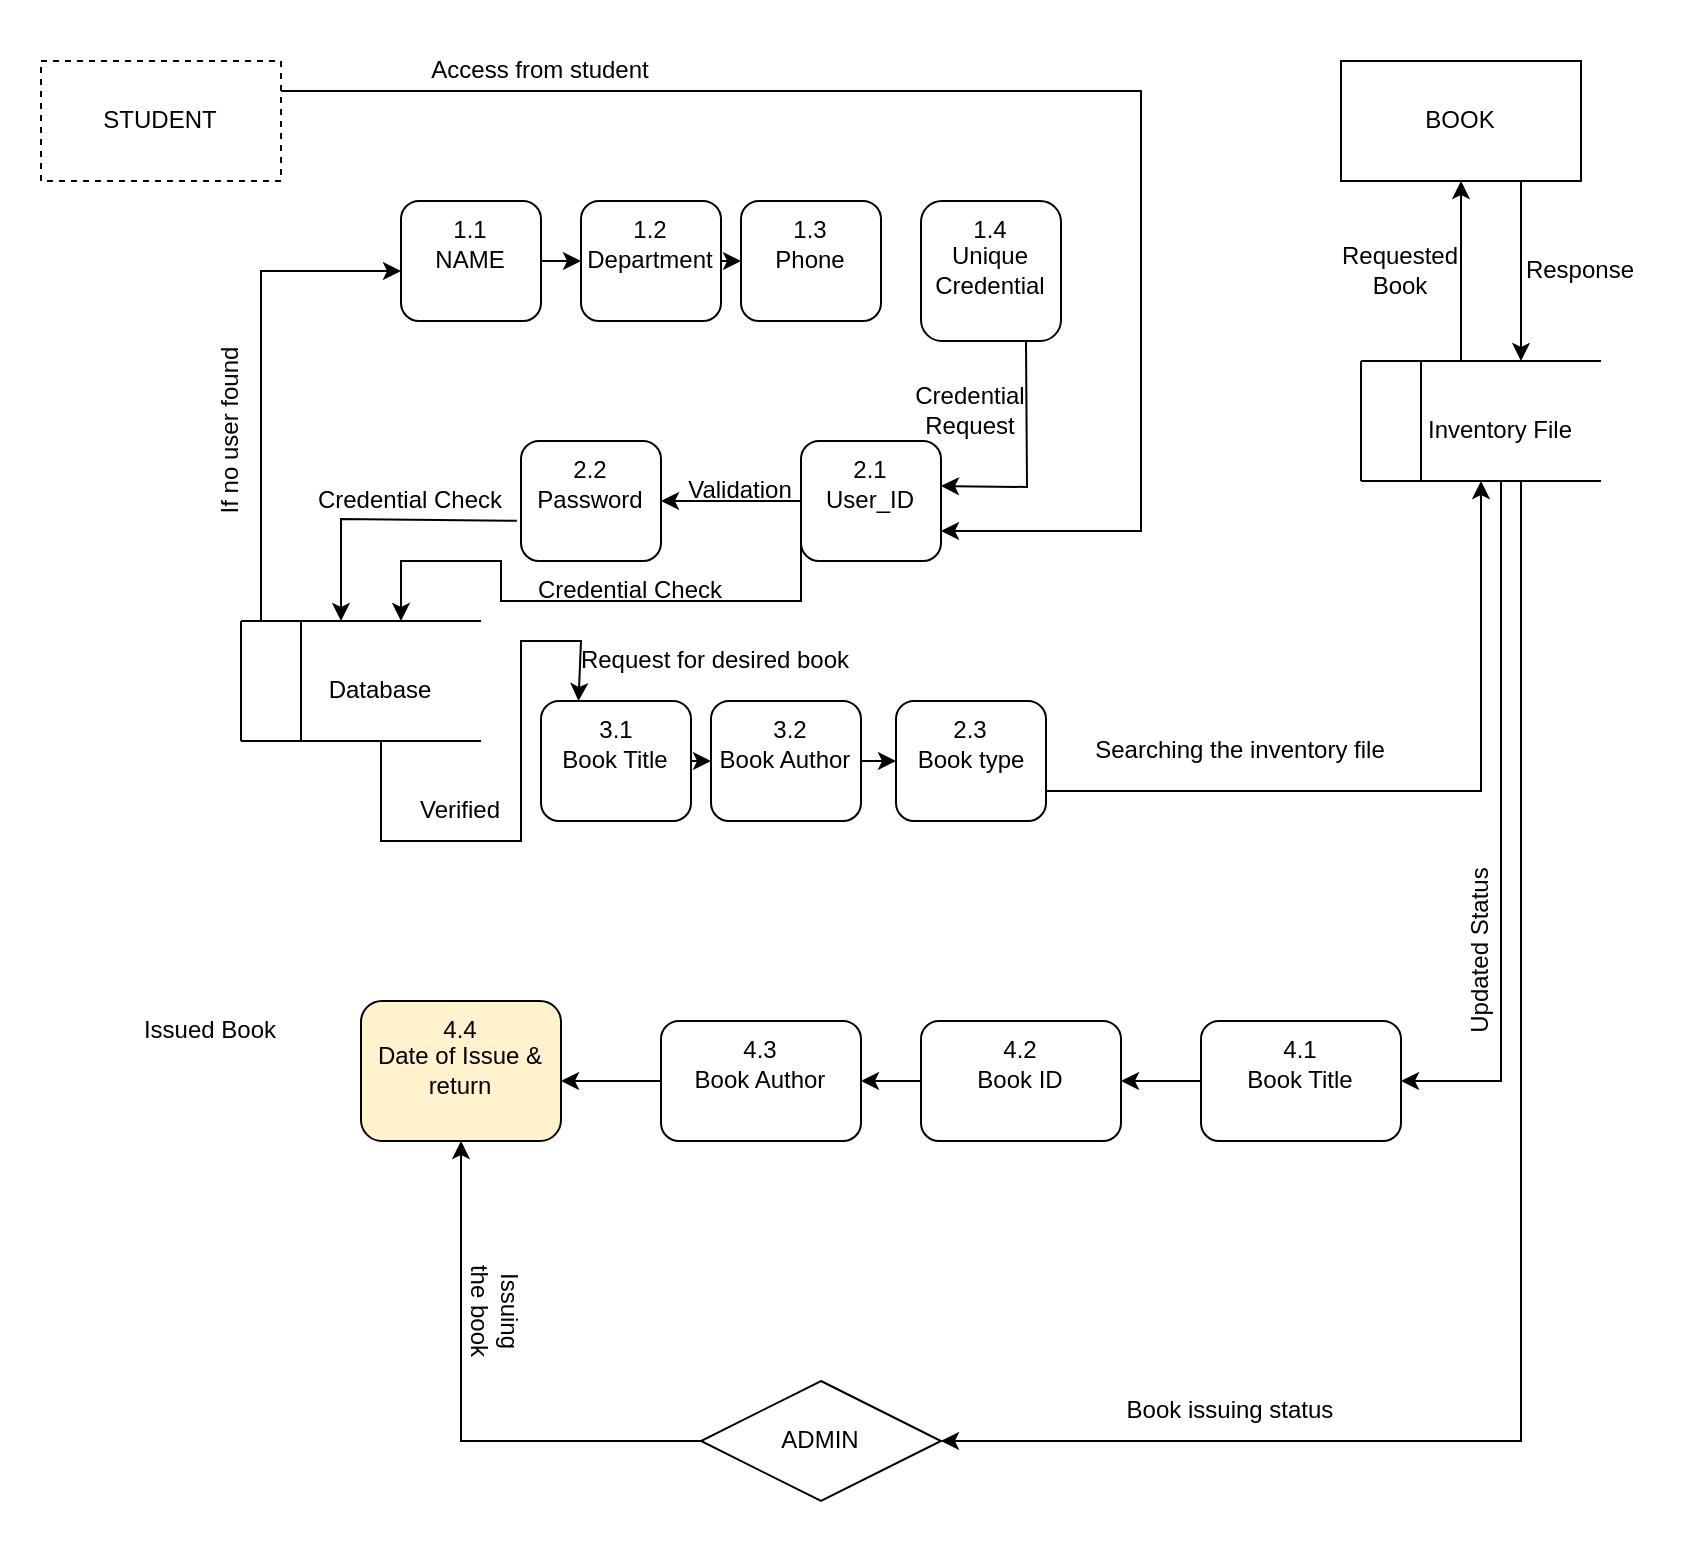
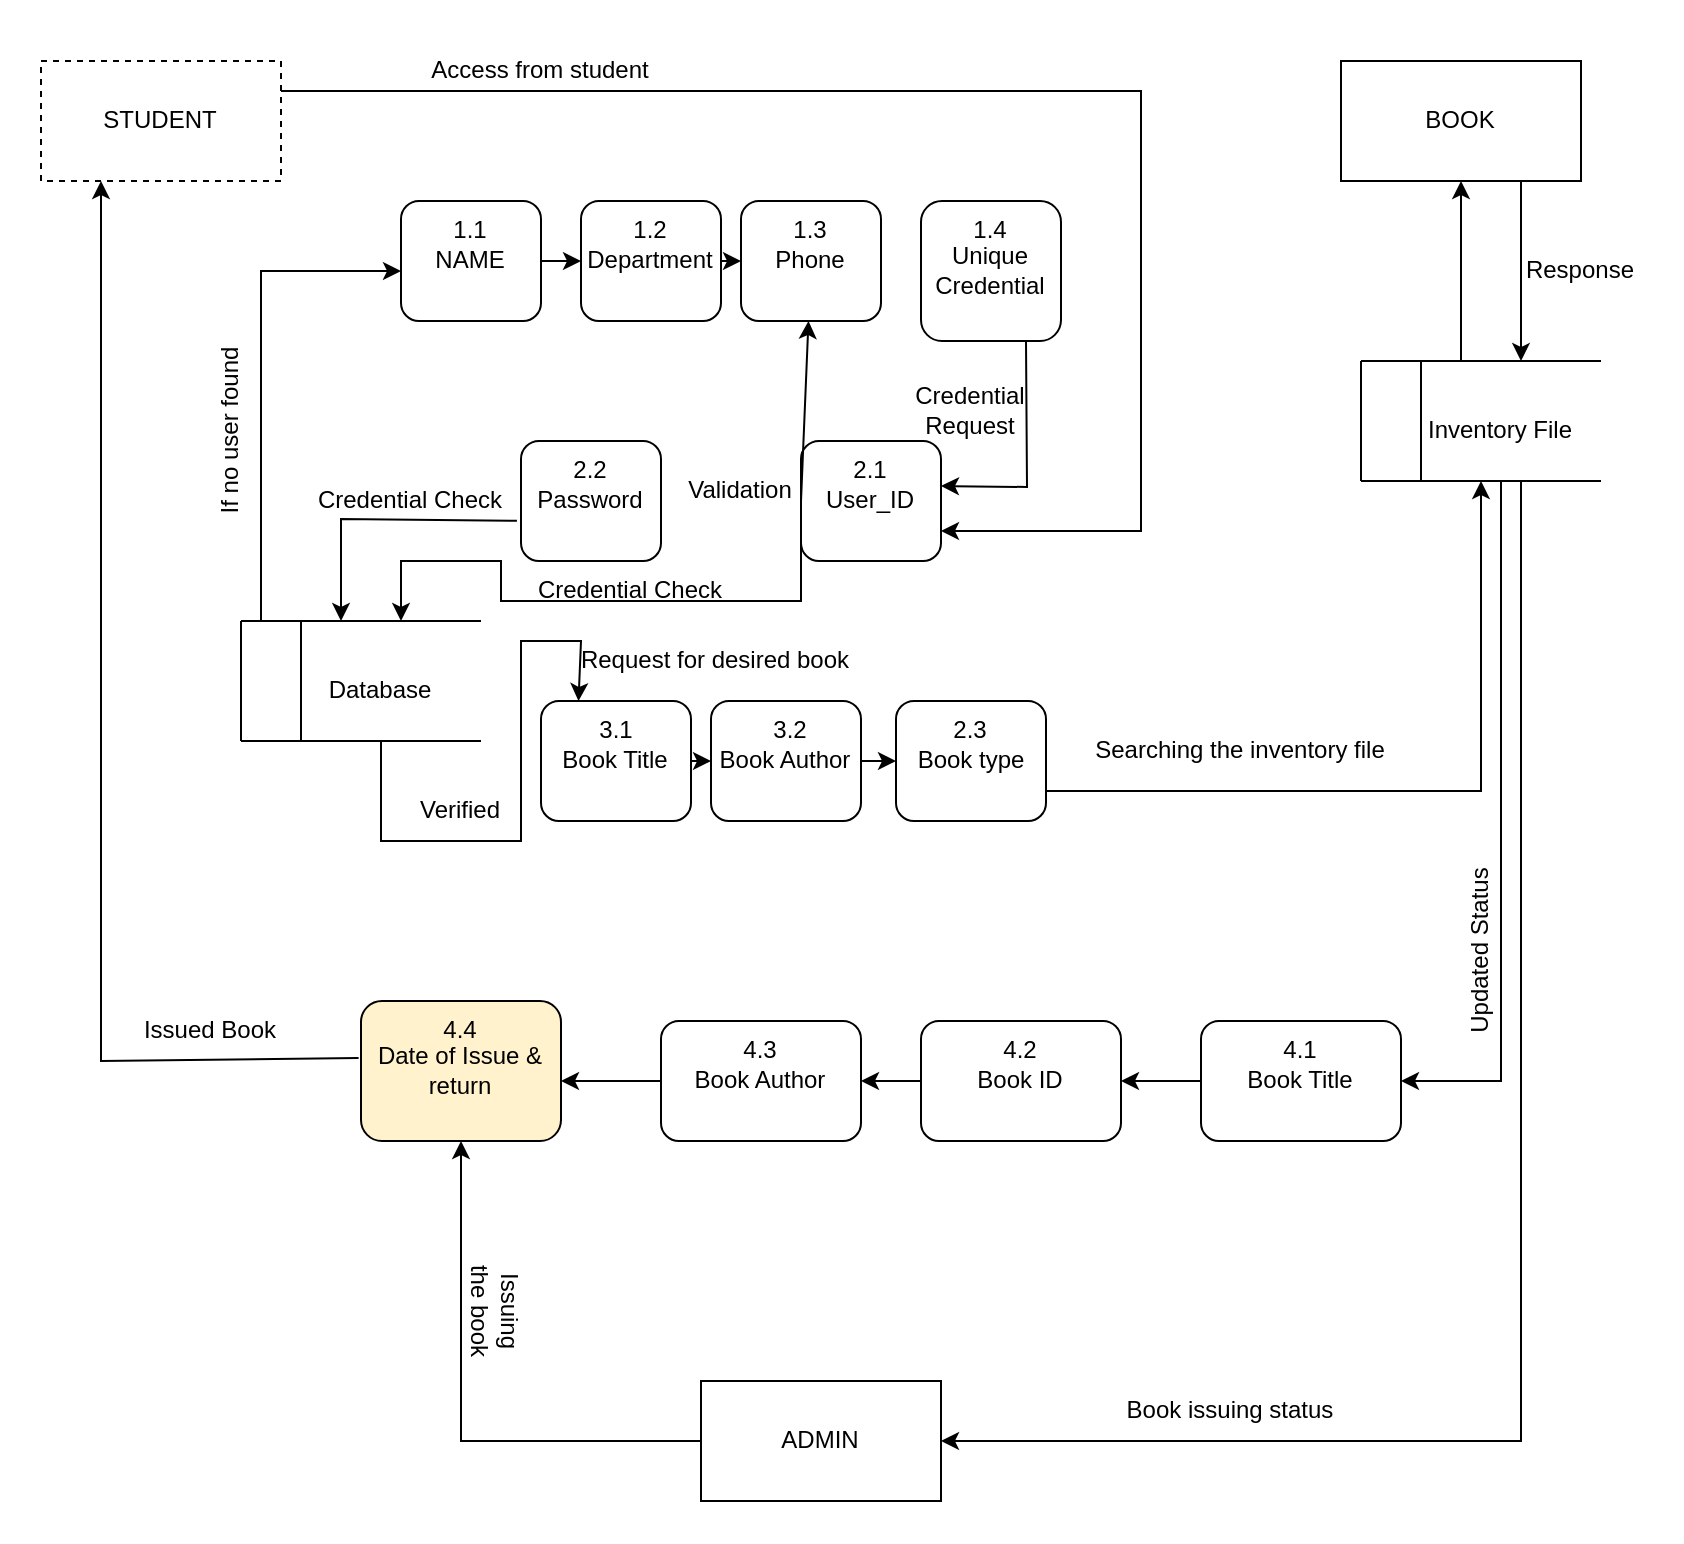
(1401, 271) -> none
(738, 501) -> (805, 412)
none -> (101, 756)
(821, 1441) -> (821, 1441)
